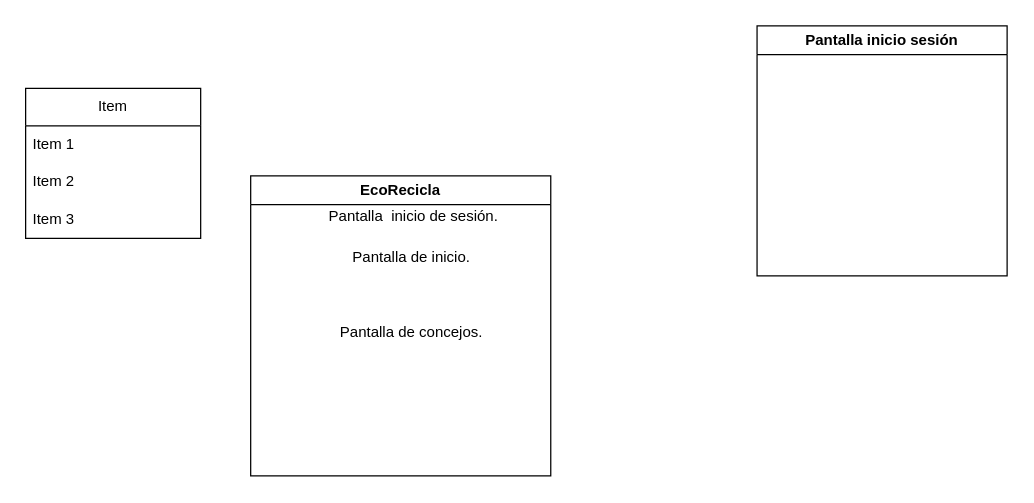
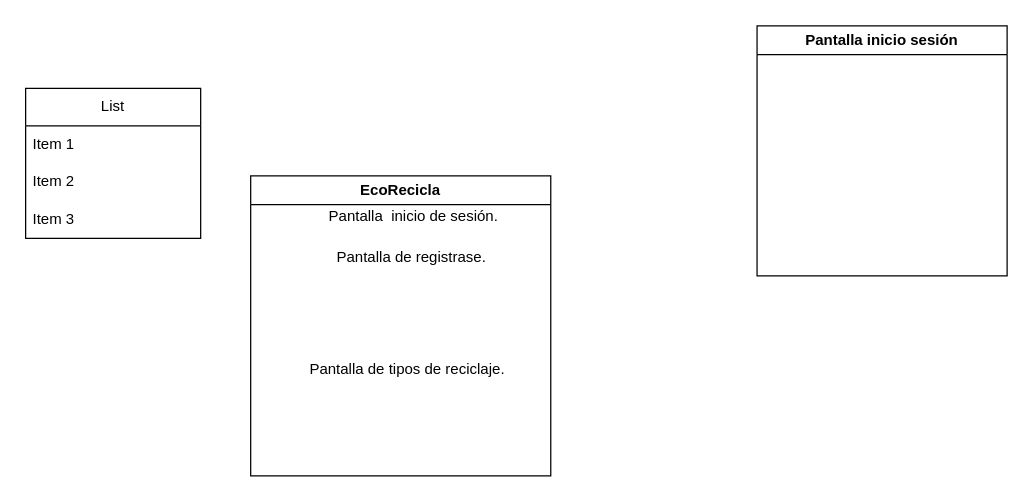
(113, 107) -> (113, 107)
(395, 257) -> (395, 257)
(394, 332) -> none
none -> (407, 369)
